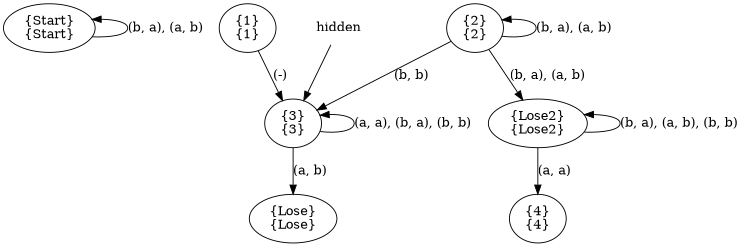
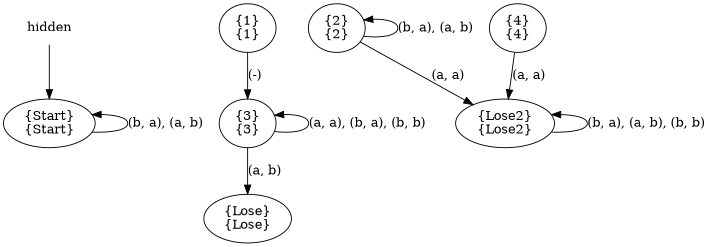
(319, 68) -> (49, 67)
(388, 74) -> none
(547, 76) -> (448, 76)
(538, 166) -> (512, 71)
